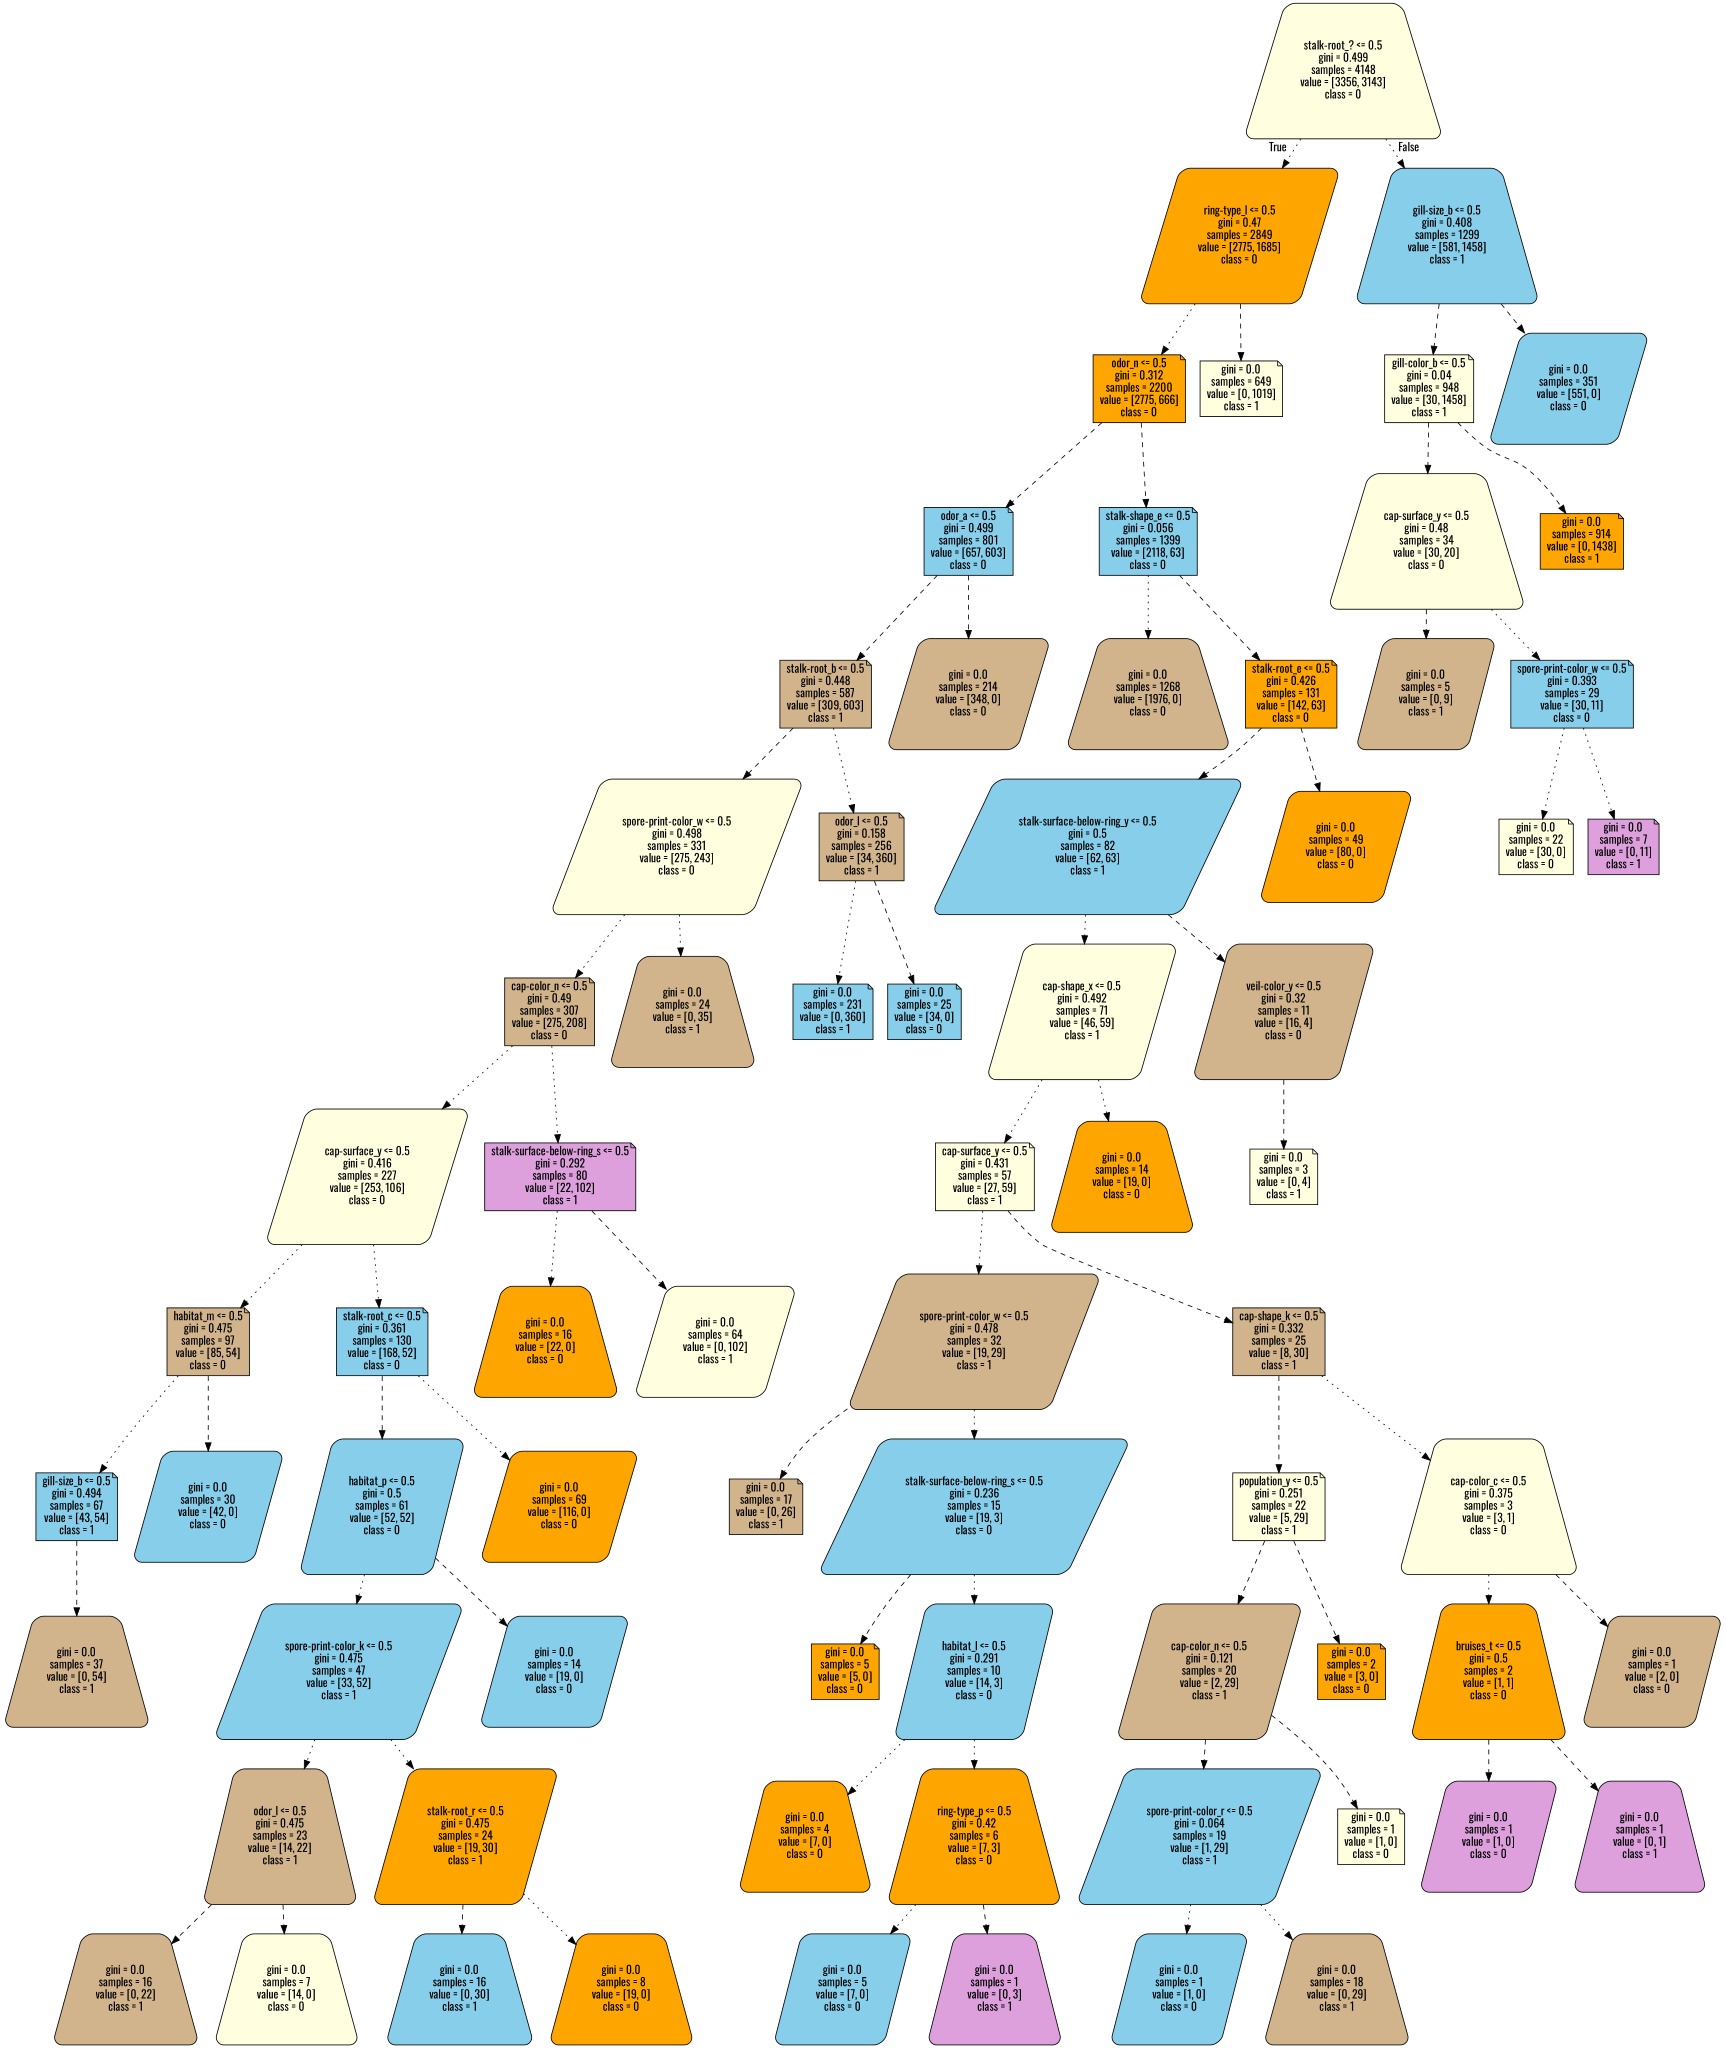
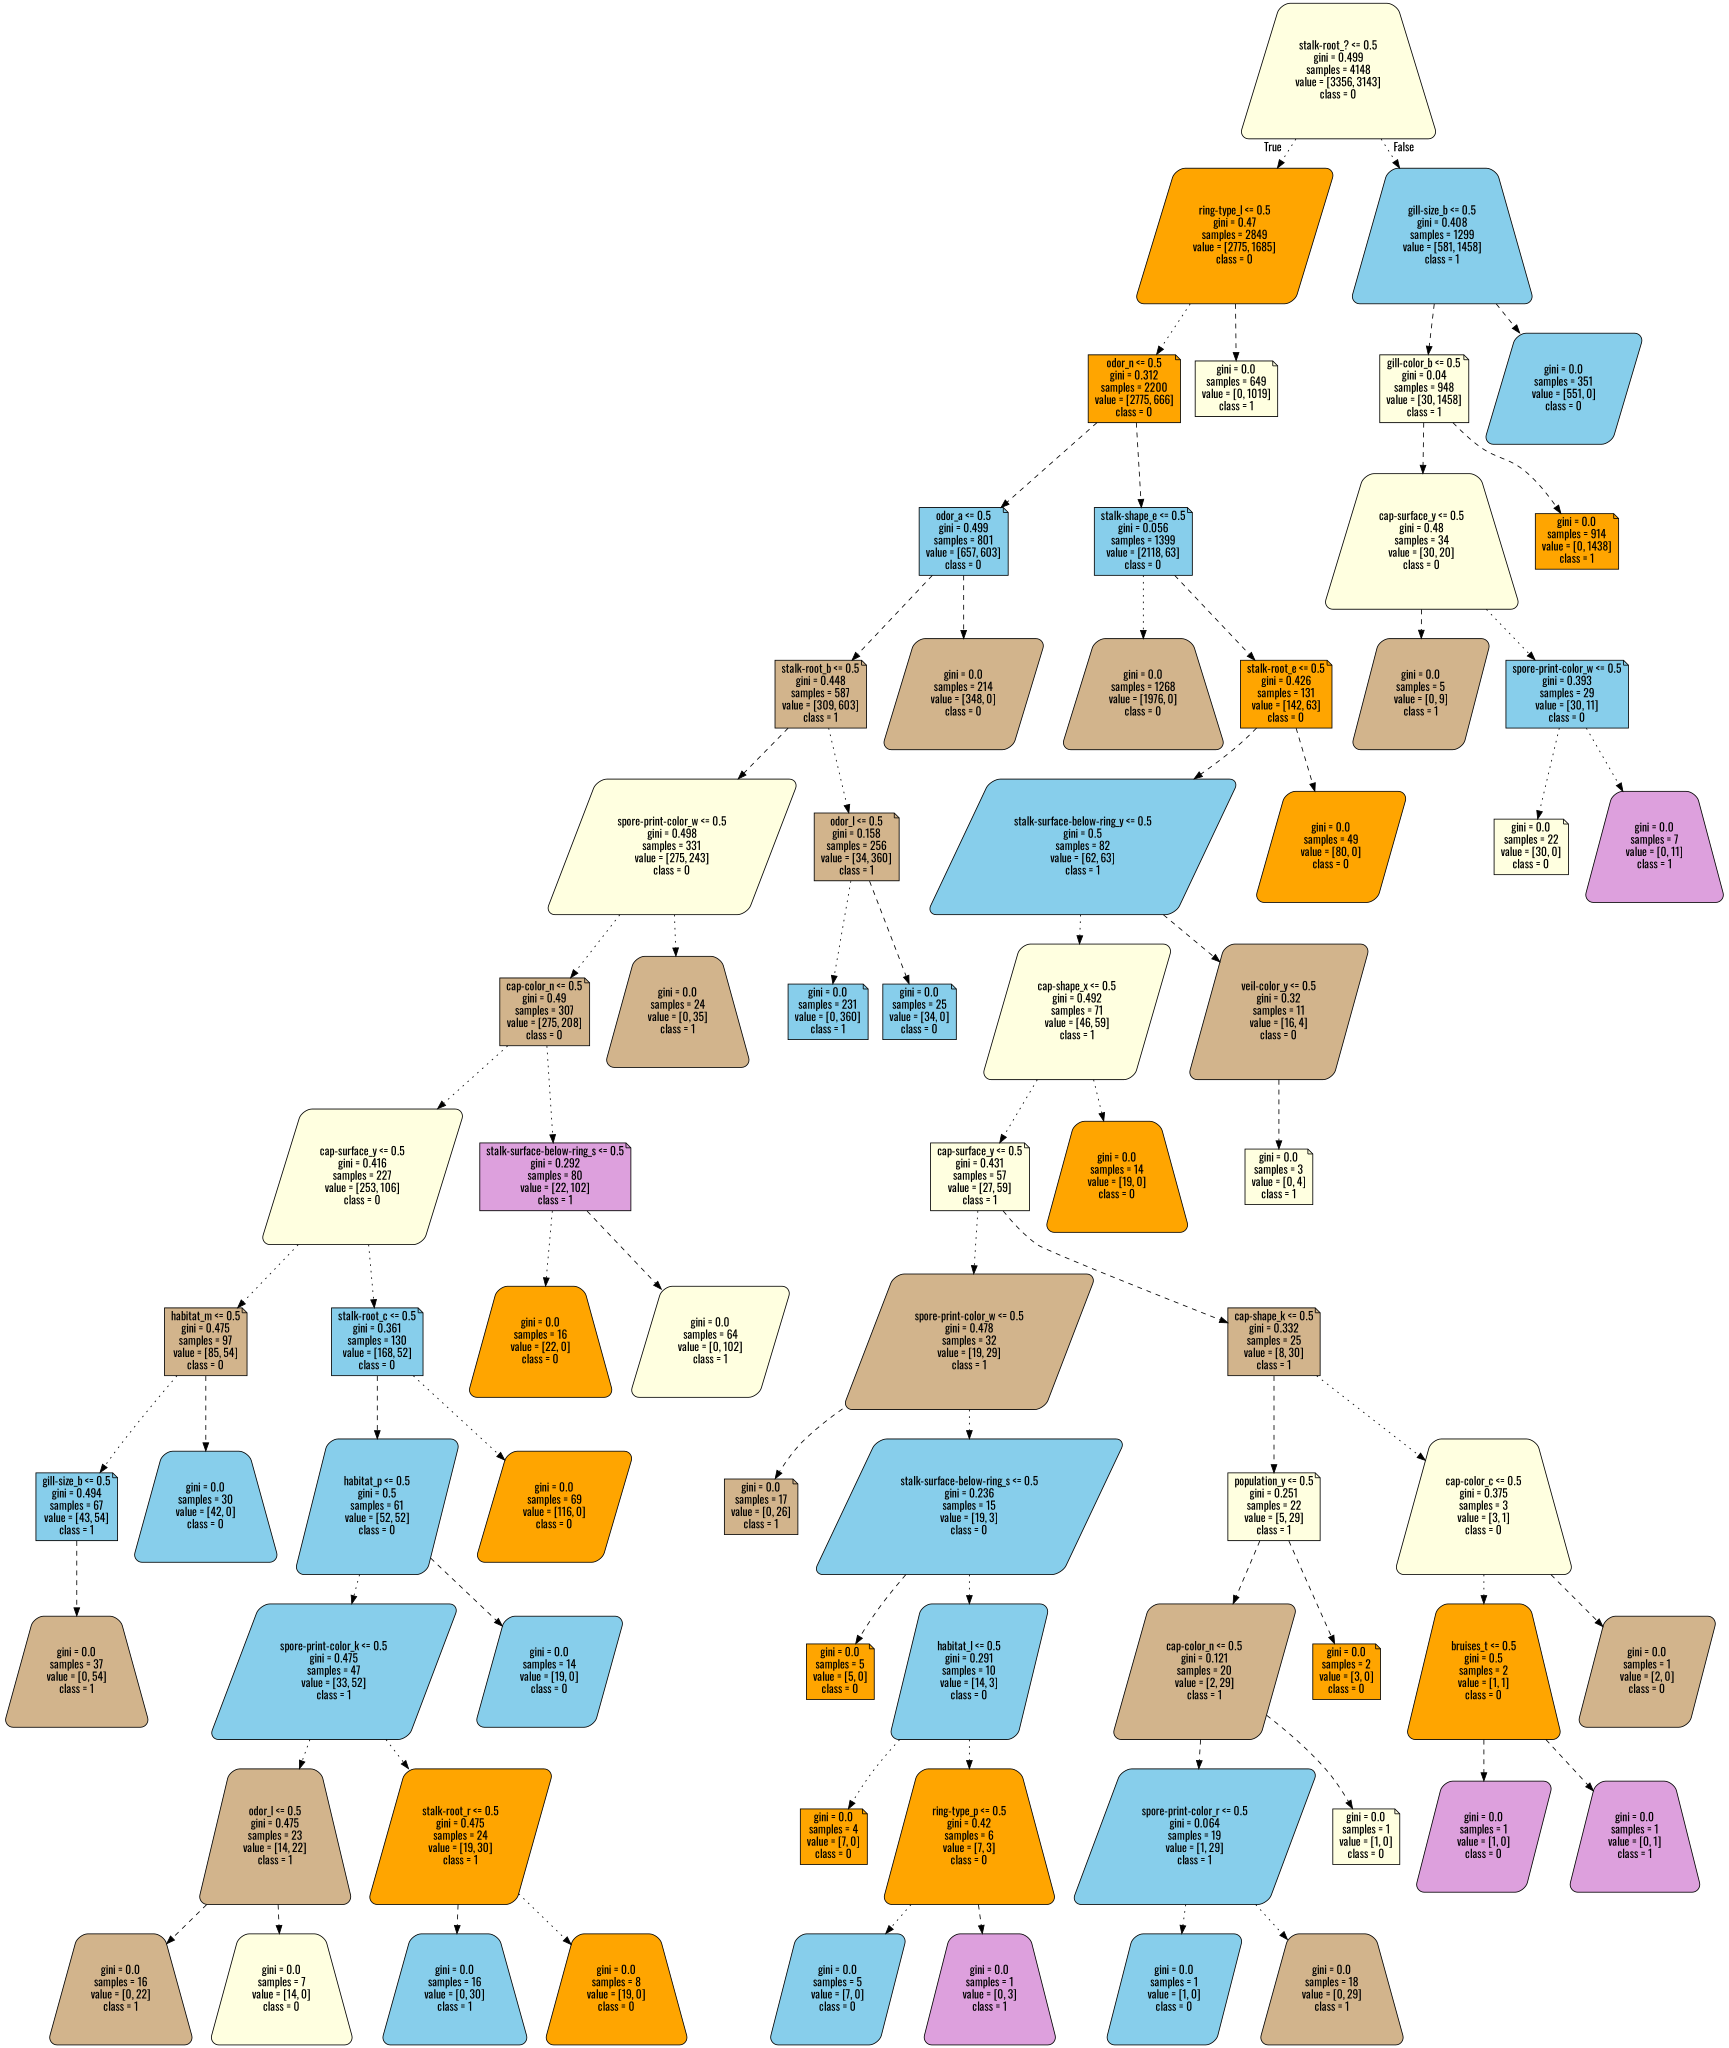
(1624, 847) -> (1655, 847)
(208, 1507) -> (206, 1507)
(805, 1837) -> (834, 1837)
